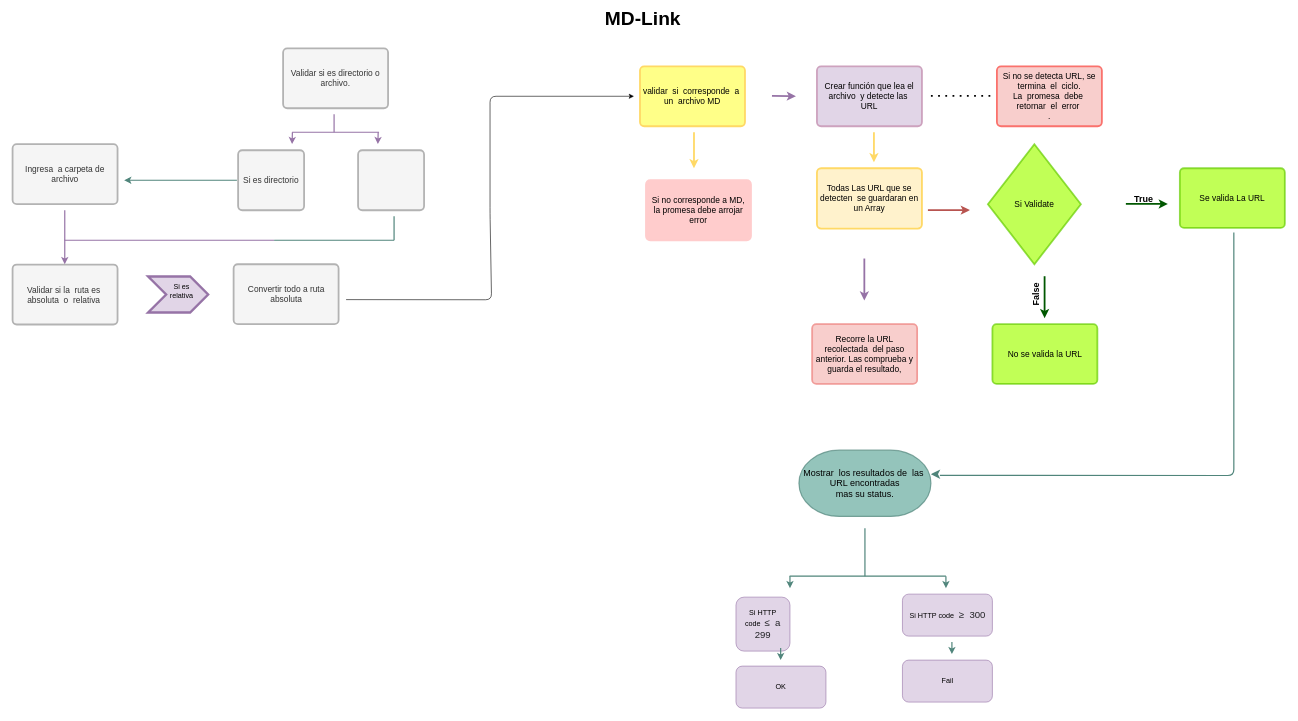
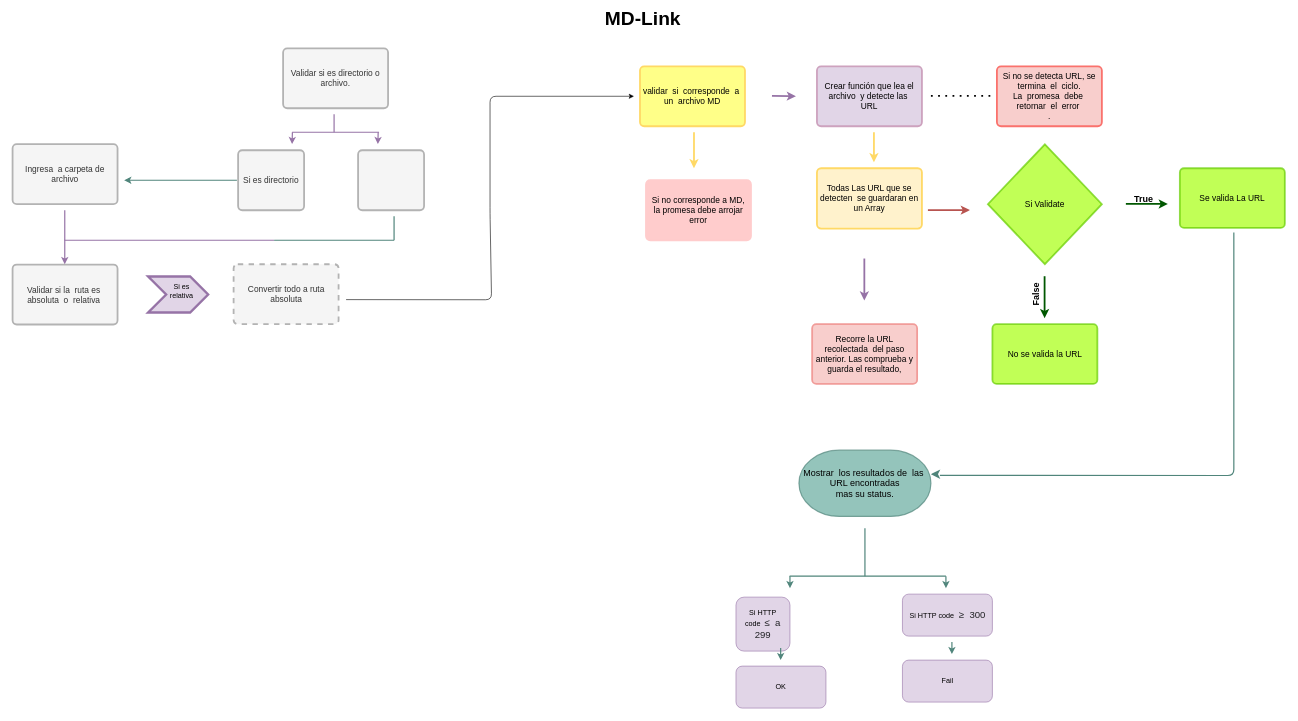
(1034, 204) -> (1045, 204)
(286, 294) -> (286, 294)
